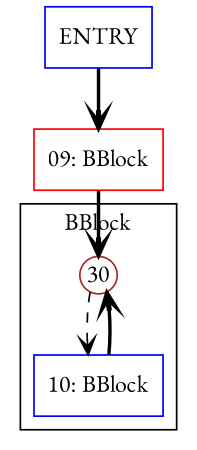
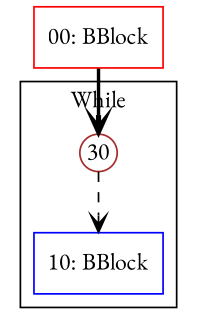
(99, 37) -> none
(99, 160) -> (99, 37)
(99, 223) -> (99, 101)
(110, 332) -> none
